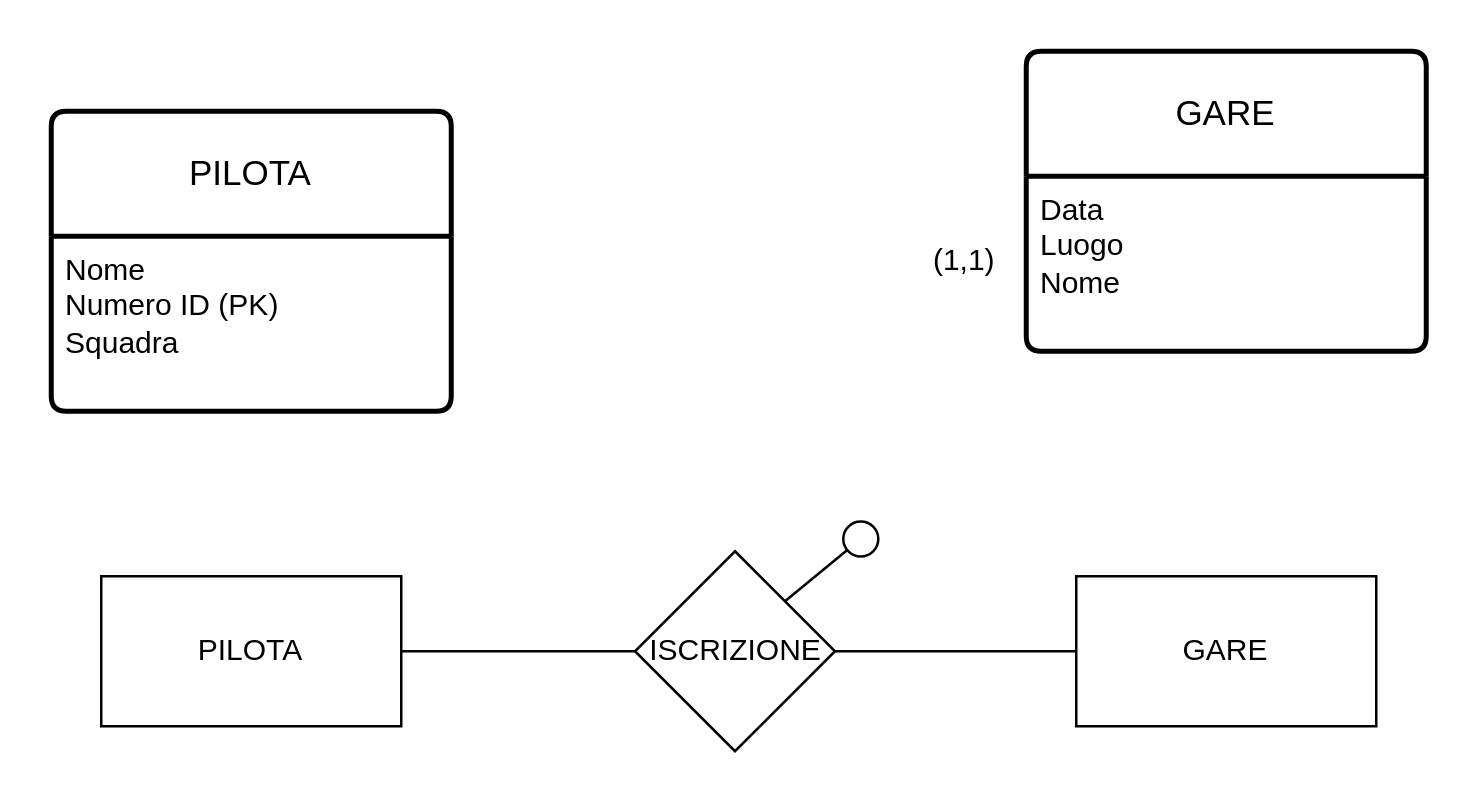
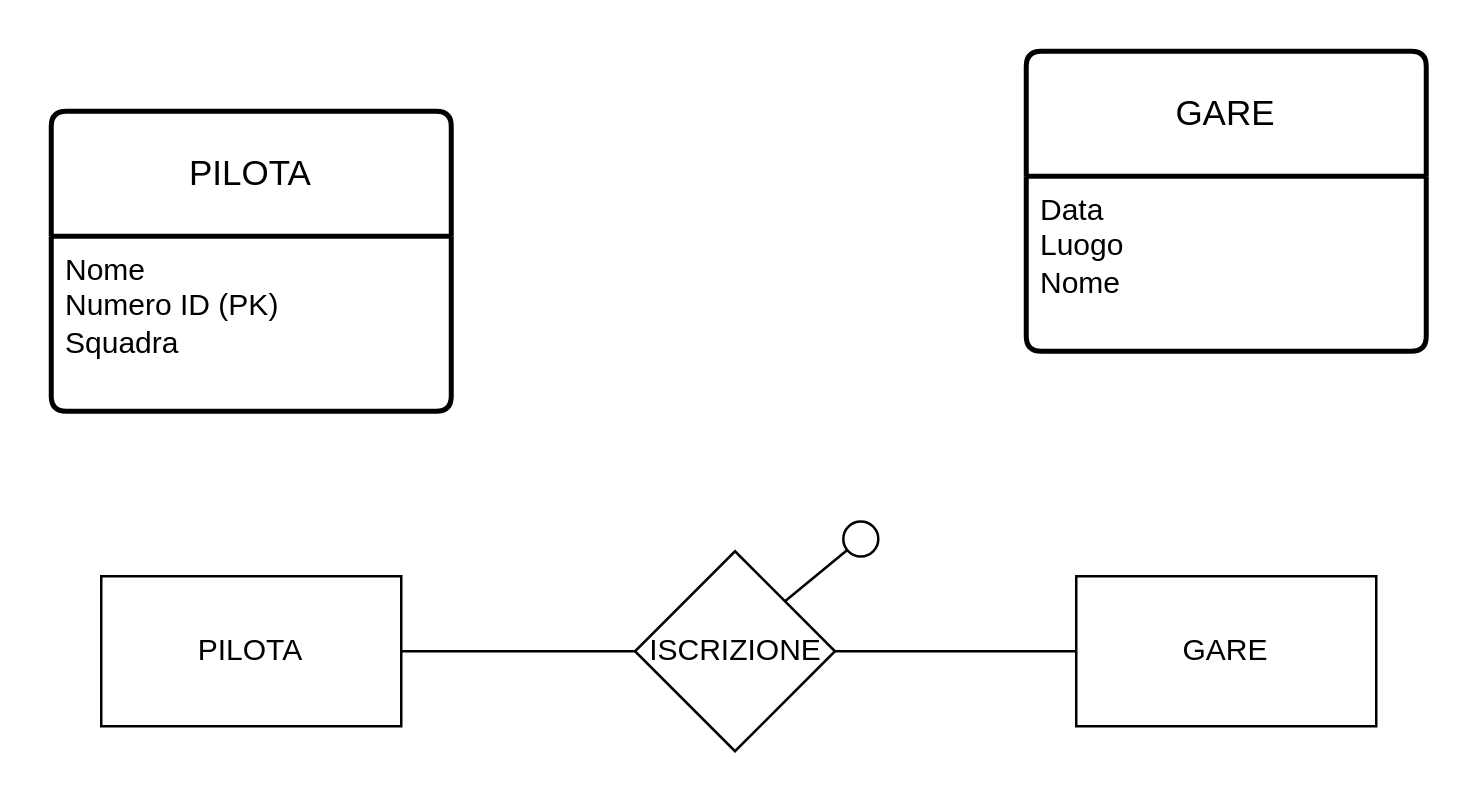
(964, 261) -> none
